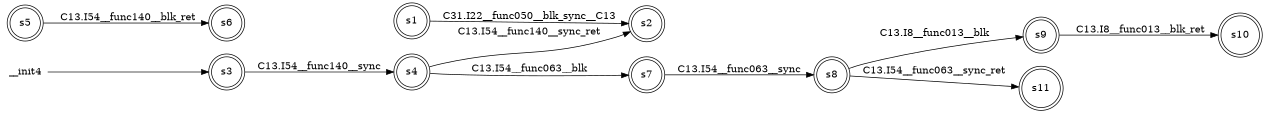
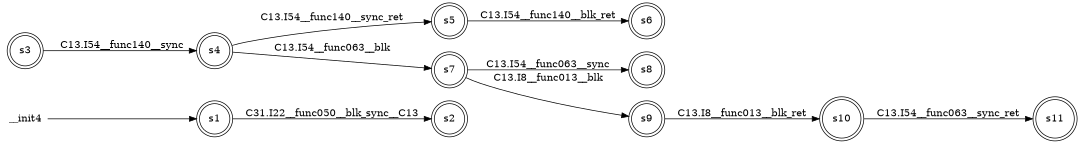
(932, 50) -> (543, 100)
(527, 53) -> (328, 30)
(125, 72) -> (119, 119)
(931, 81) -> (945, 119)
